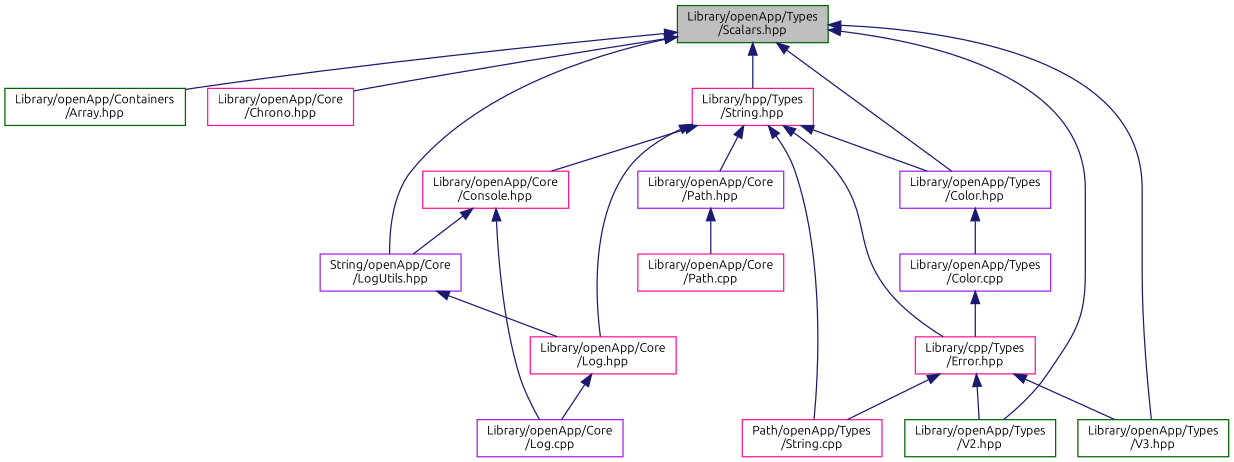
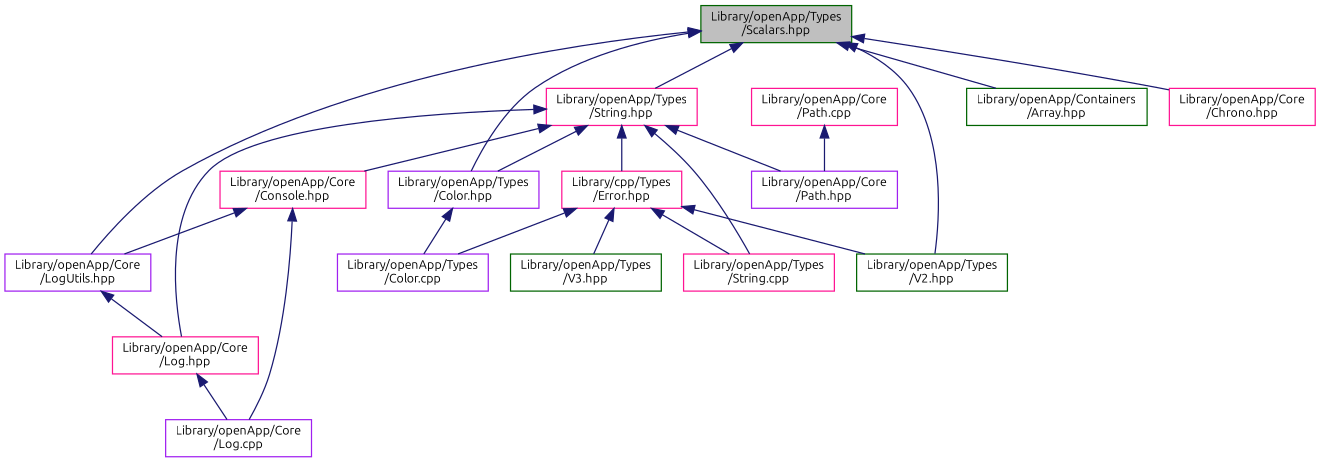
(753, 107) -> (622, 107)
(1119, 121) -> none
(711, 238) -> (824, 155)
(391, 273) -> (78, 273)
(975, 320) -> (511, 233)
(812, 438) -> (759, 273)
